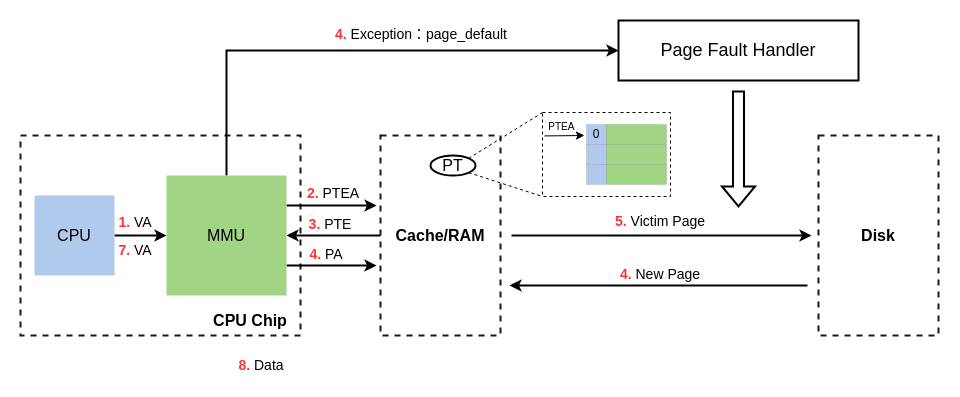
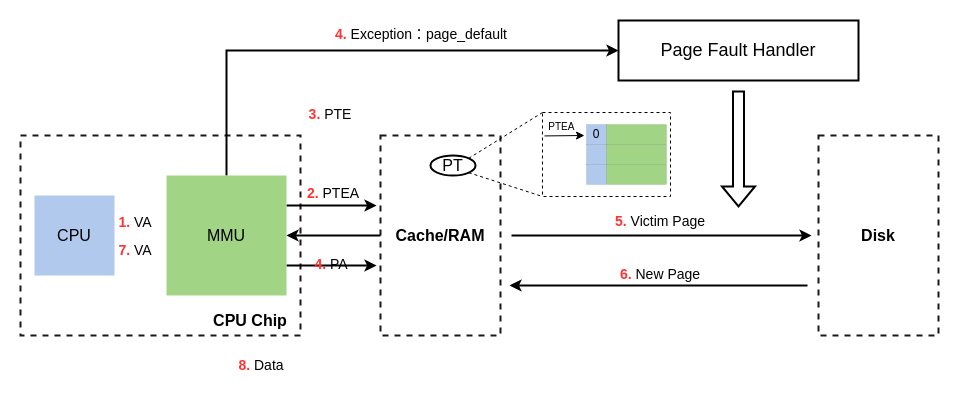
(331, 225) -> (331, 115)
(136, 236) -> none
(327, 255) -> (332, 265)
(661, 275) -> (661, 275)
